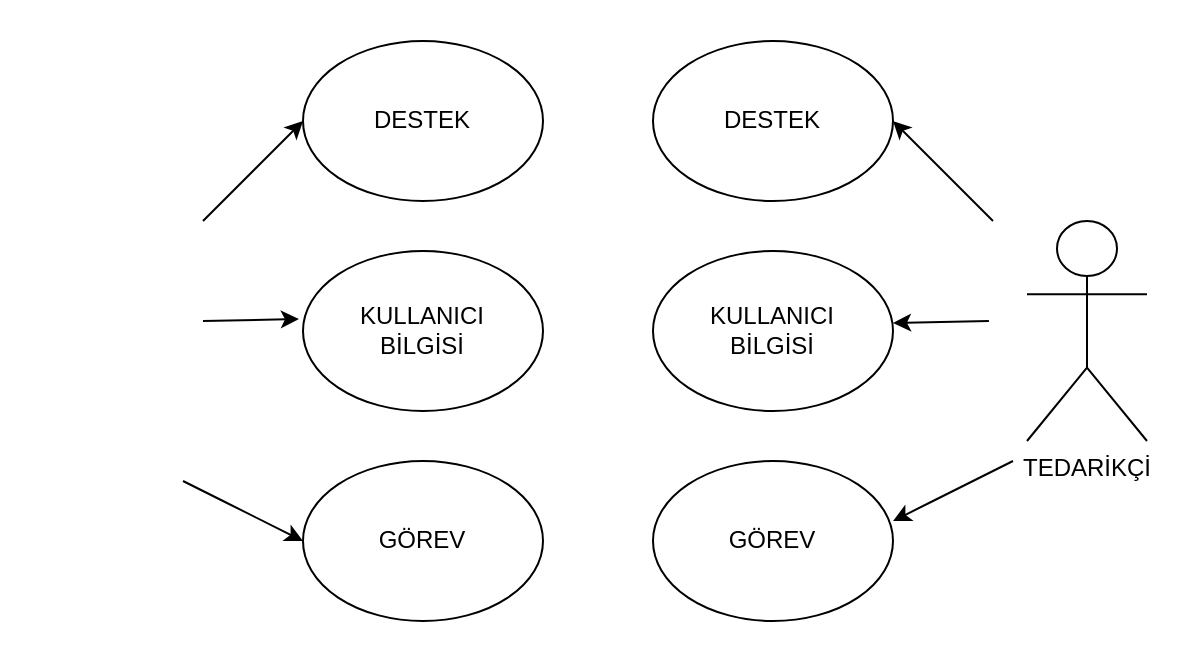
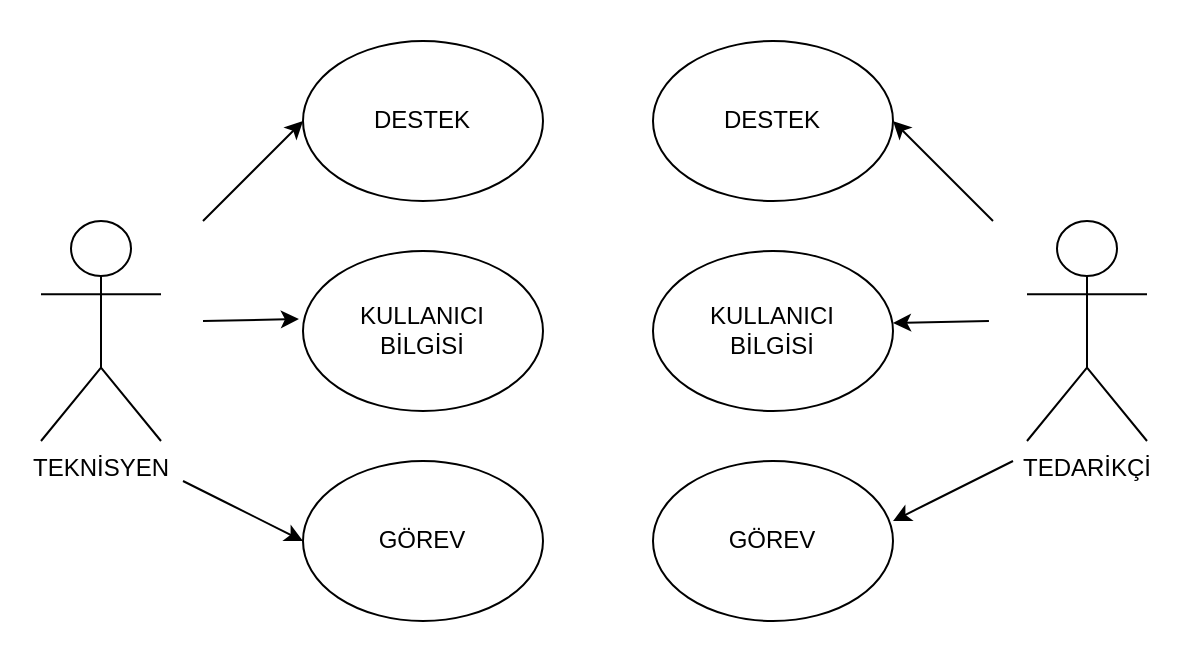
none -> (101, 331)
